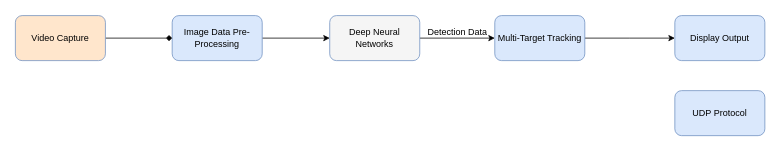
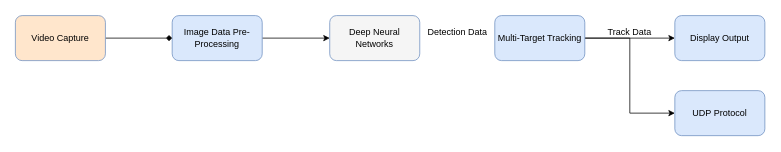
none -> (630, 33)
(488, 38) -> none
none -> (630, 76)
